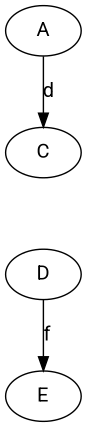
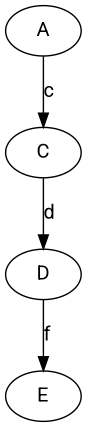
(49, 92) -> (49, 92)
none -> (43, 206)
